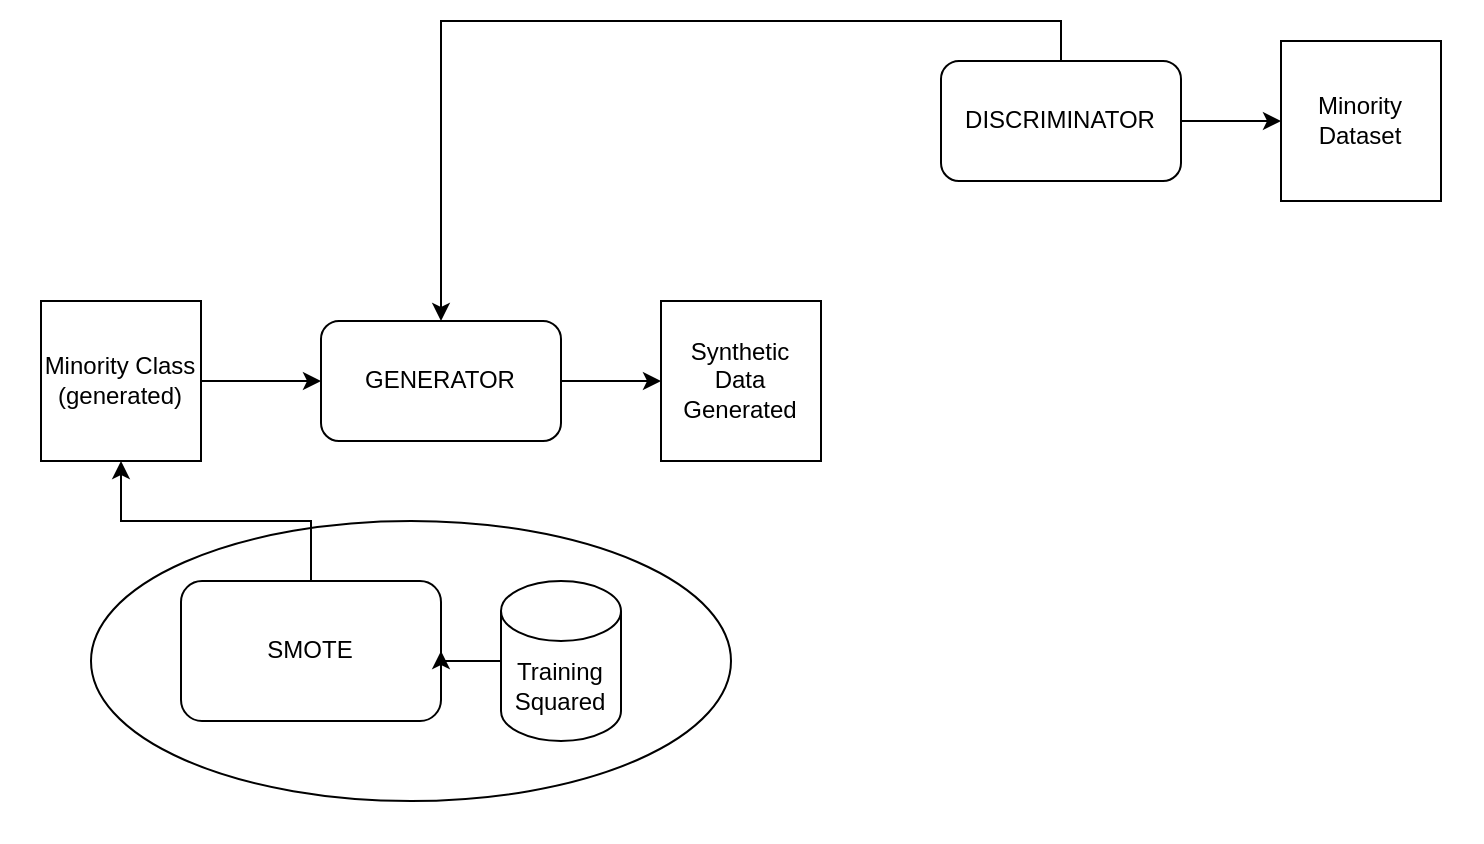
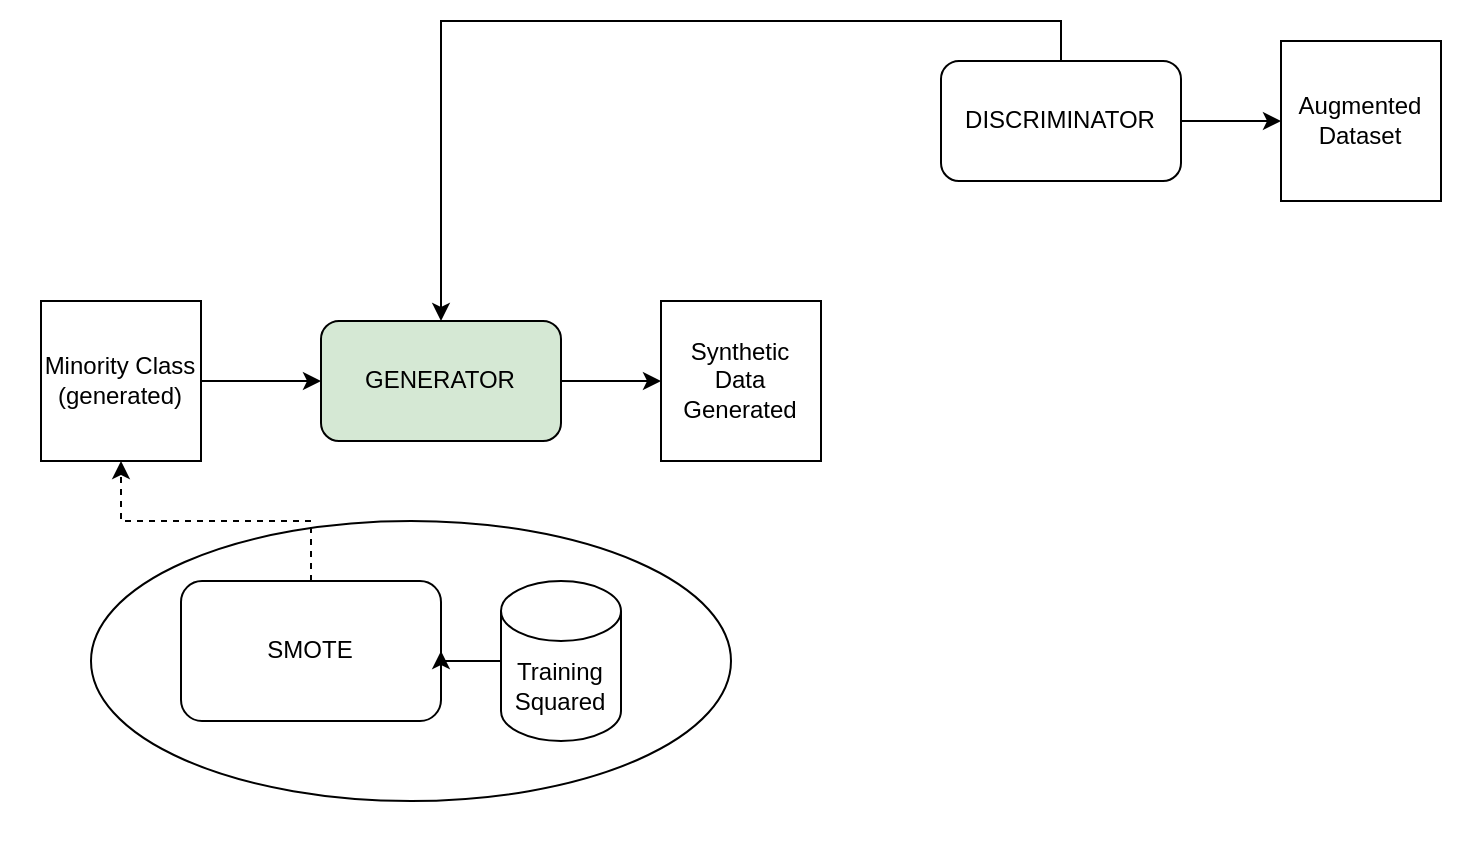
(1361, 121) -> (1361, 121)
(441, 381) -> (441, 381)
(220, 521) -> (220, 521)
